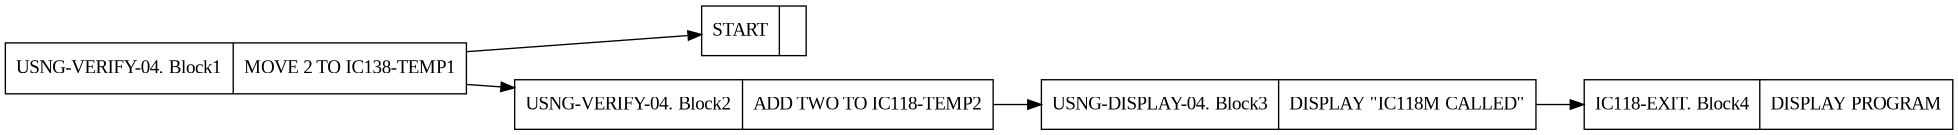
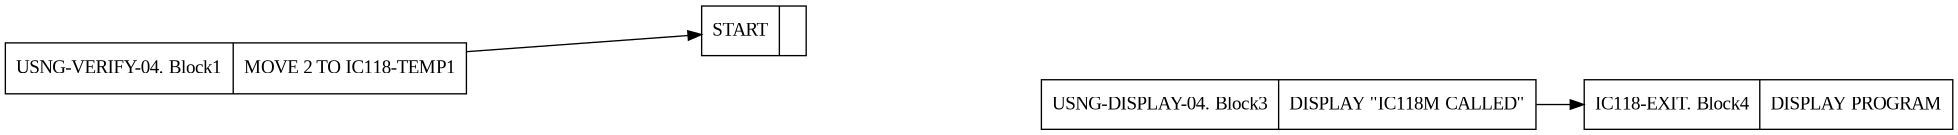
(350, 68) -> (350, 68)
(754, 105) -> none
